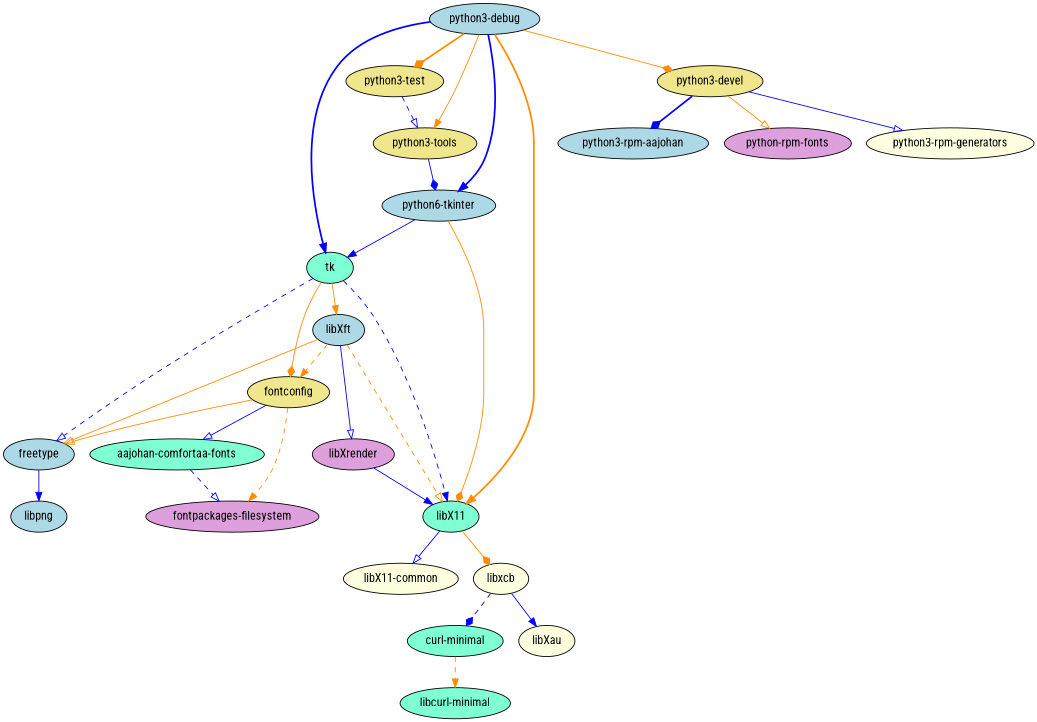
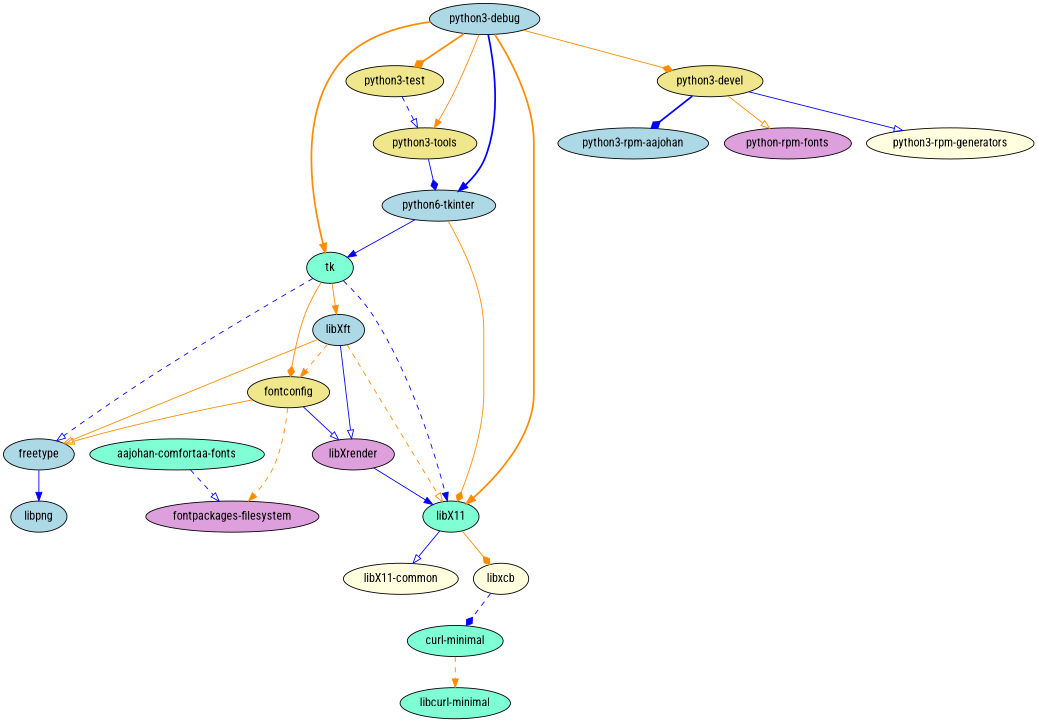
(320, 101) -> (320, 101)
(238, 420) -> (318, 420)
(547, 641) -> none
